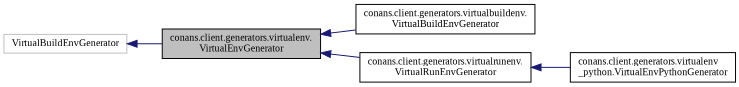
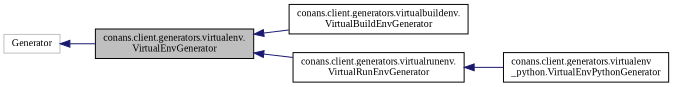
(65, 44) -> (32, 44)
